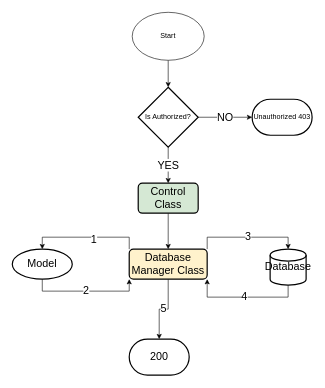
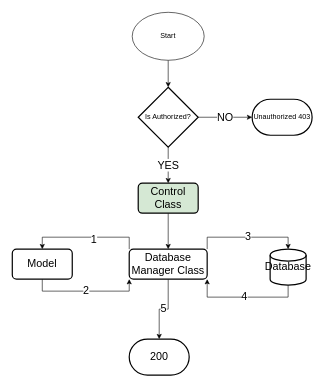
(42, 264) -> (42, 264)
(168, 264) -> (168, 264)
